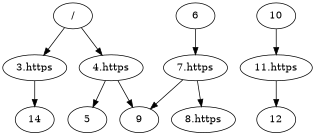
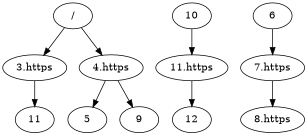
(169, 92) -> none
(35, 120) -> (35, 120)
